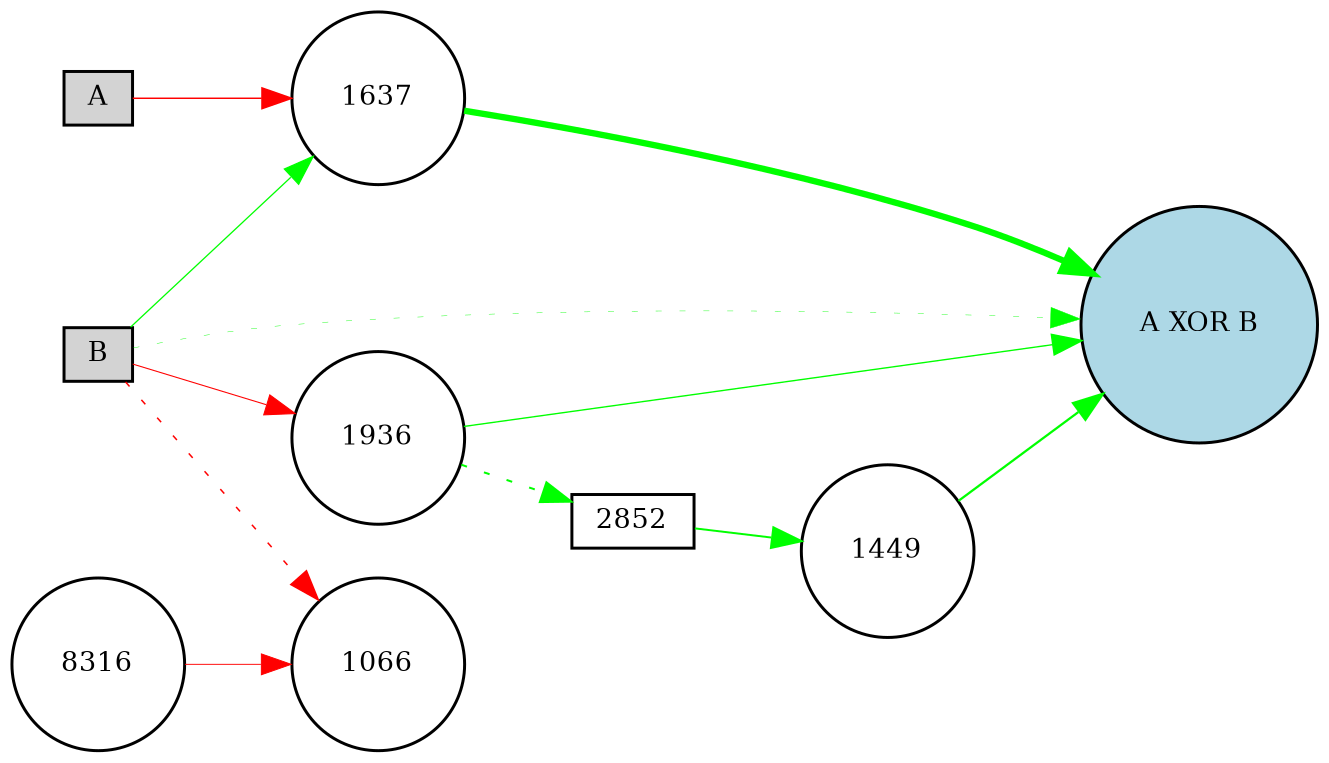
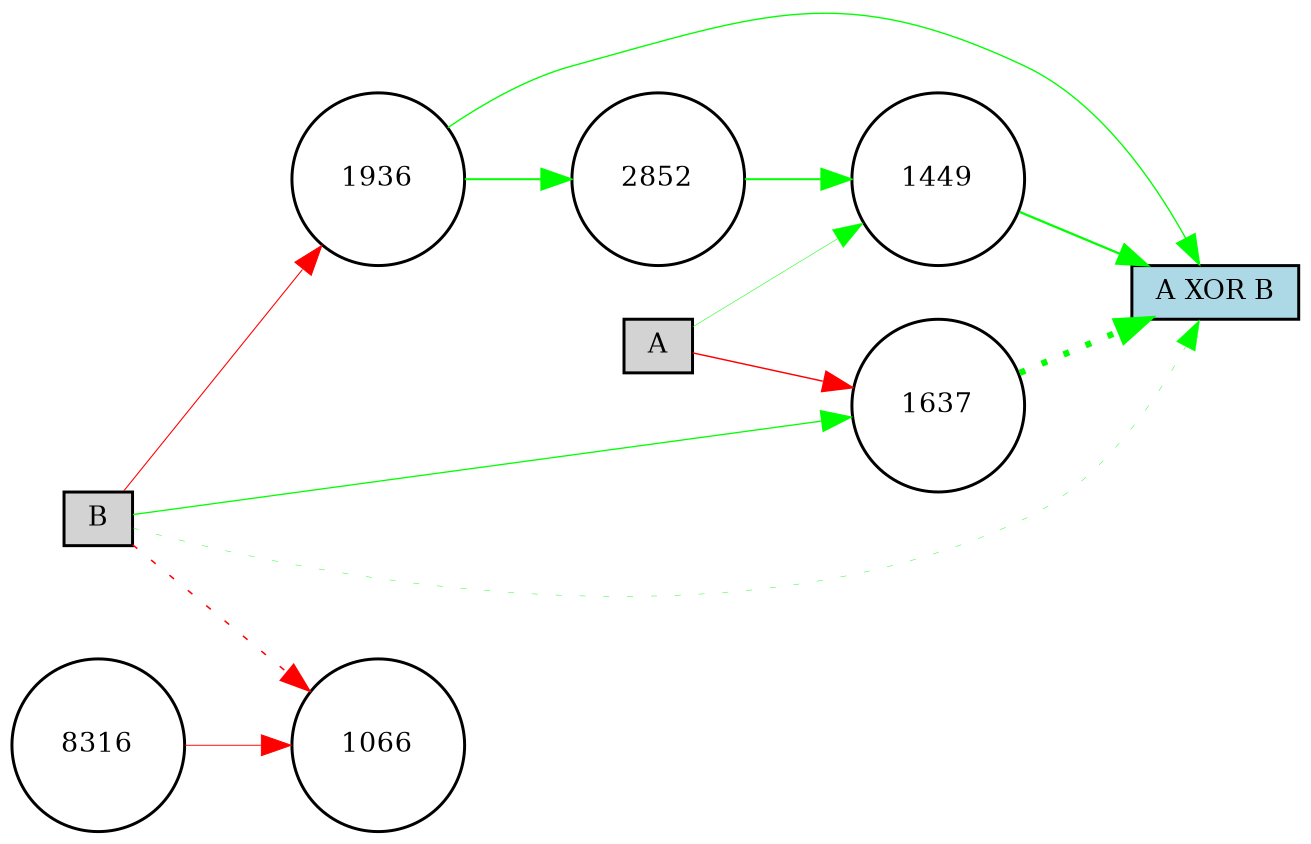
(769, 170) -> (1070, 352)
none -> (765, 283)
(1199, 325) -> (1215, 292)
(502, 478) -> (503, 179)
(633, 521) -> (658, 179)
